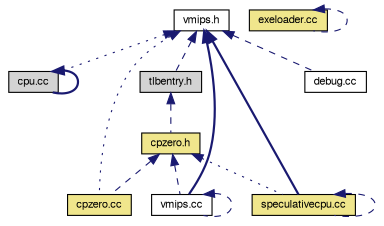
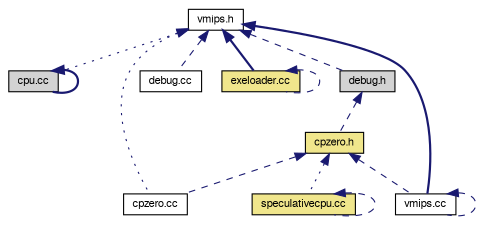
(171, 82) -> (367, 81)
(255, 118) -> (242, 55)
(99, 205) -> (155, 204)
